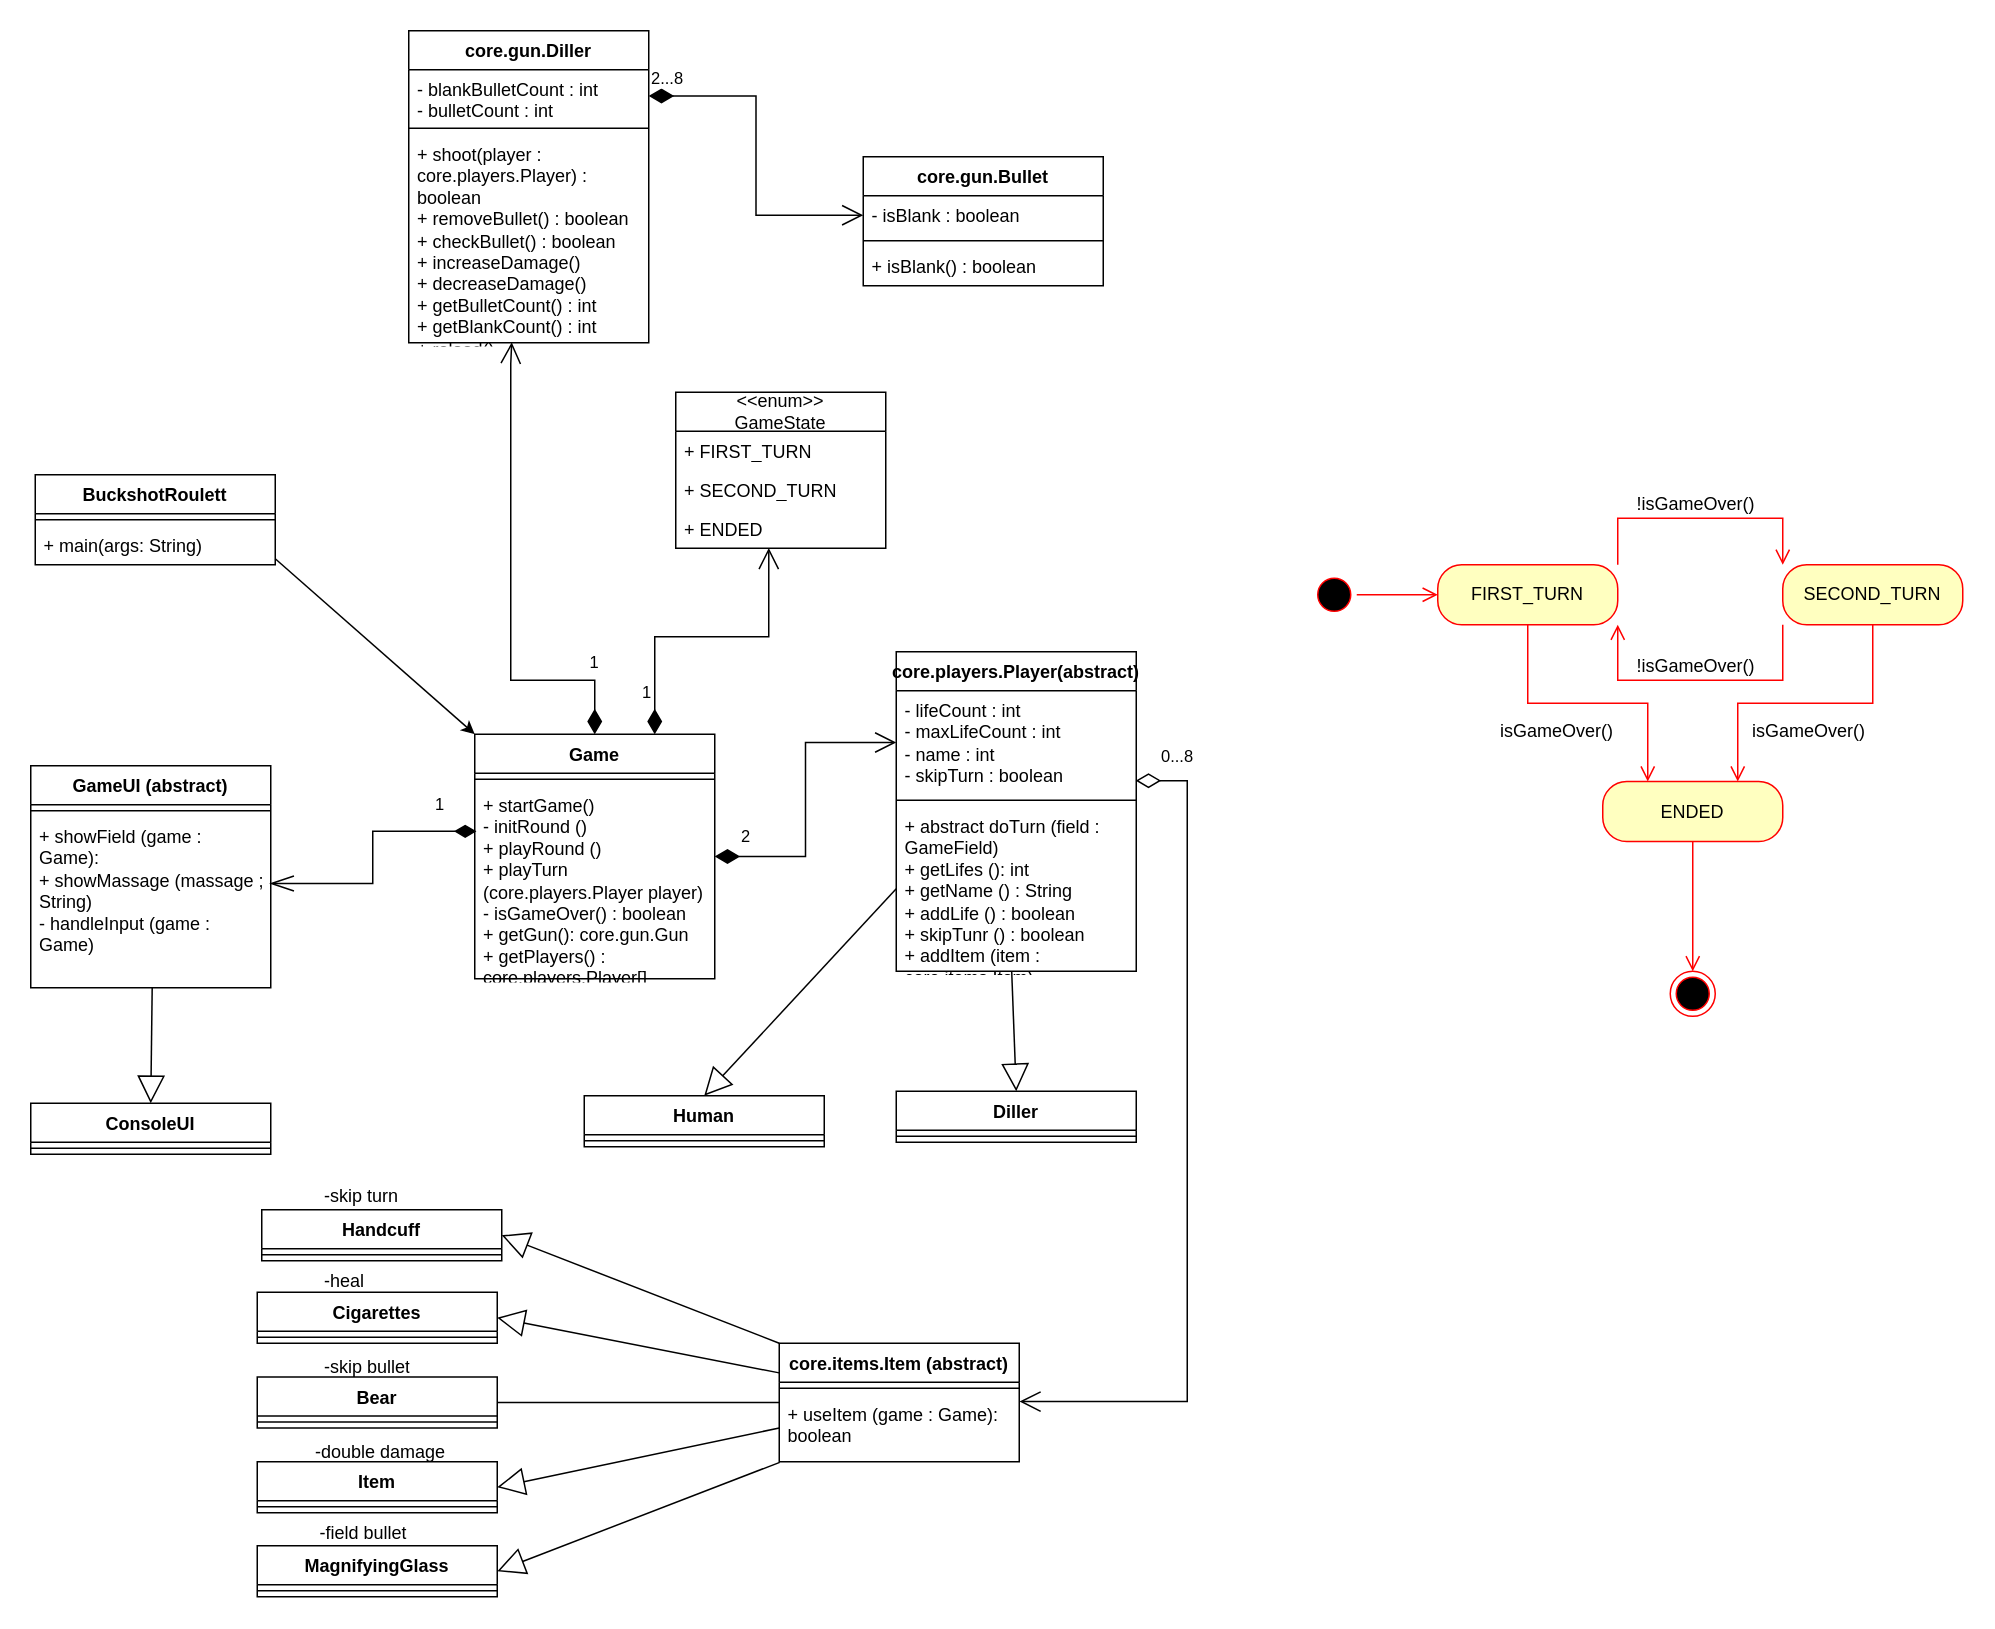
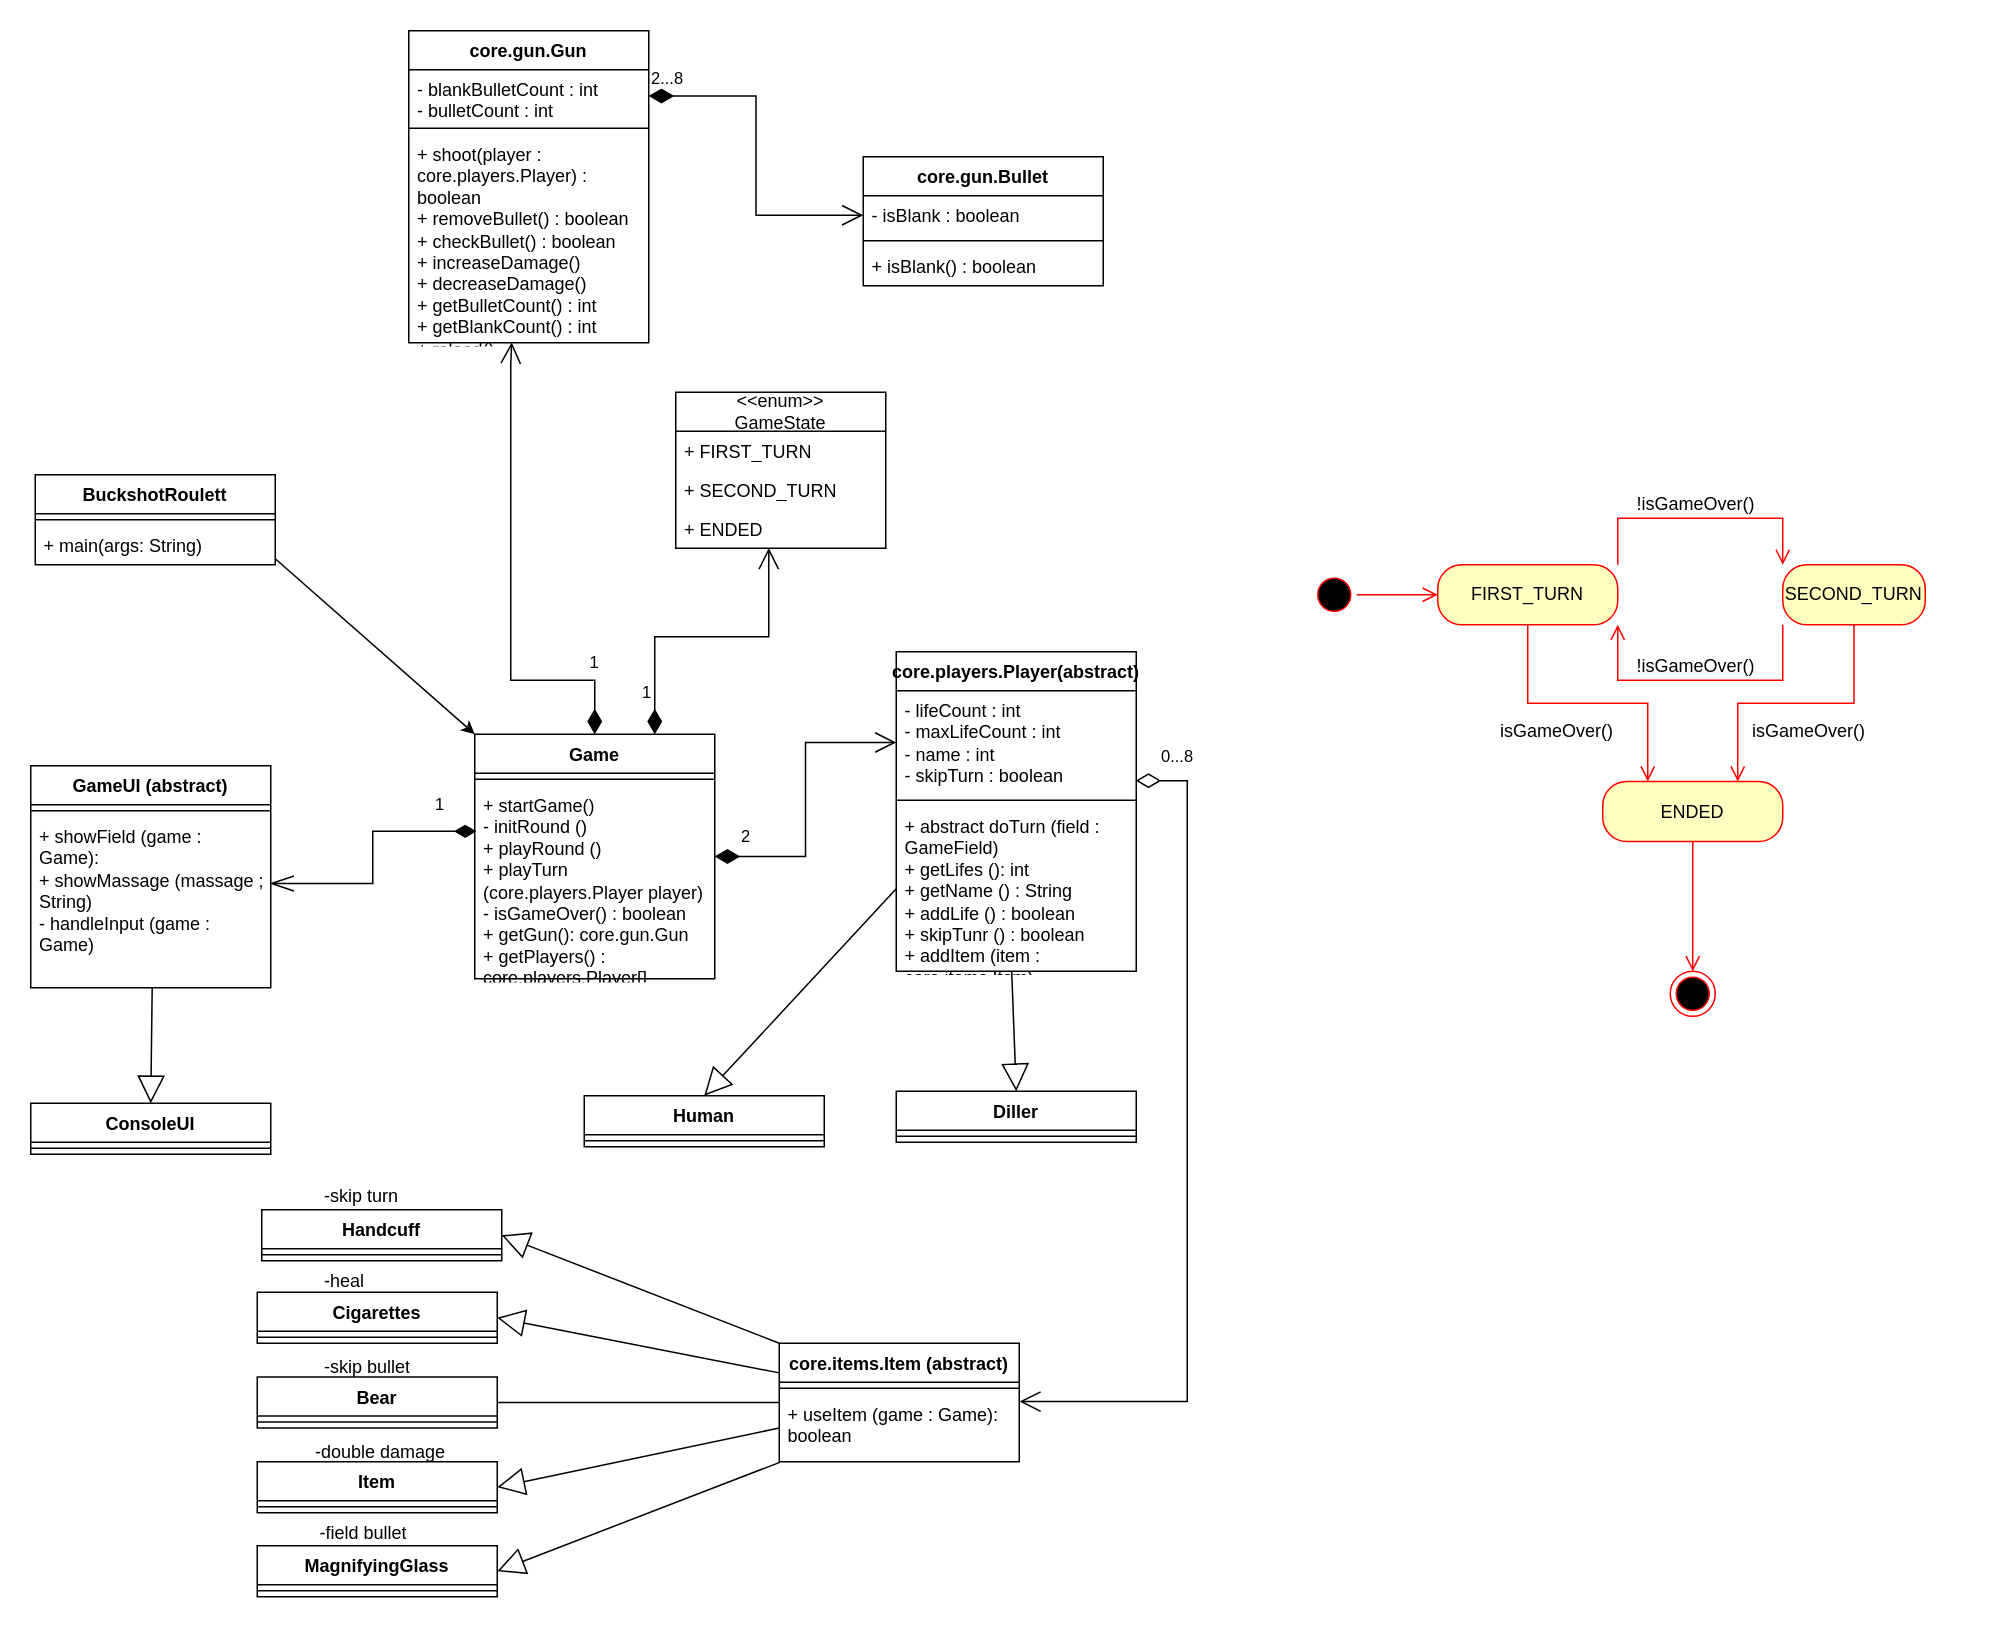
(529, 52) -> (529, 52)
(1873, 595) -> (1854, 595)
